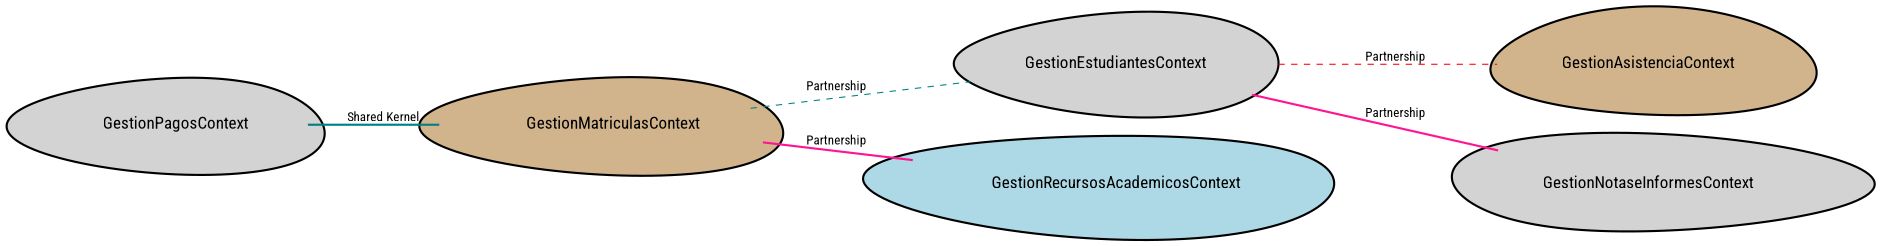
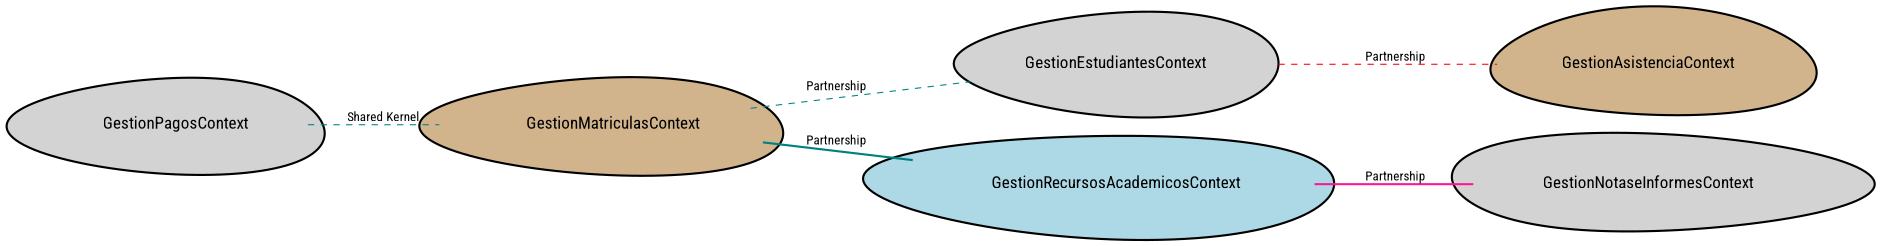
(1375, 123) -> (1394, 184)
(374, 125) -> (374, 125)
(838, 151) -> (838, 151)
